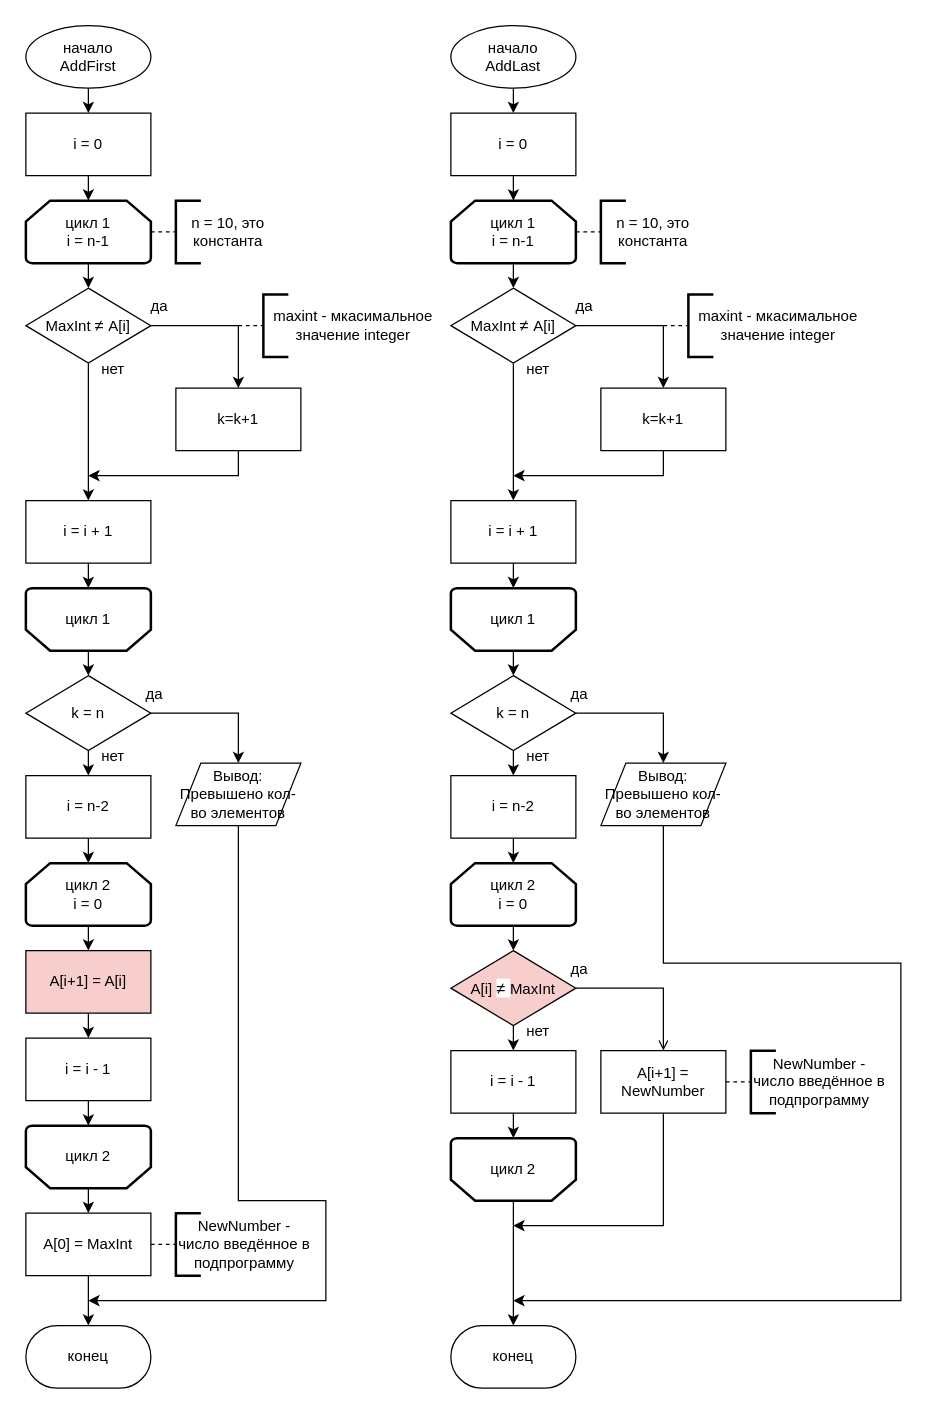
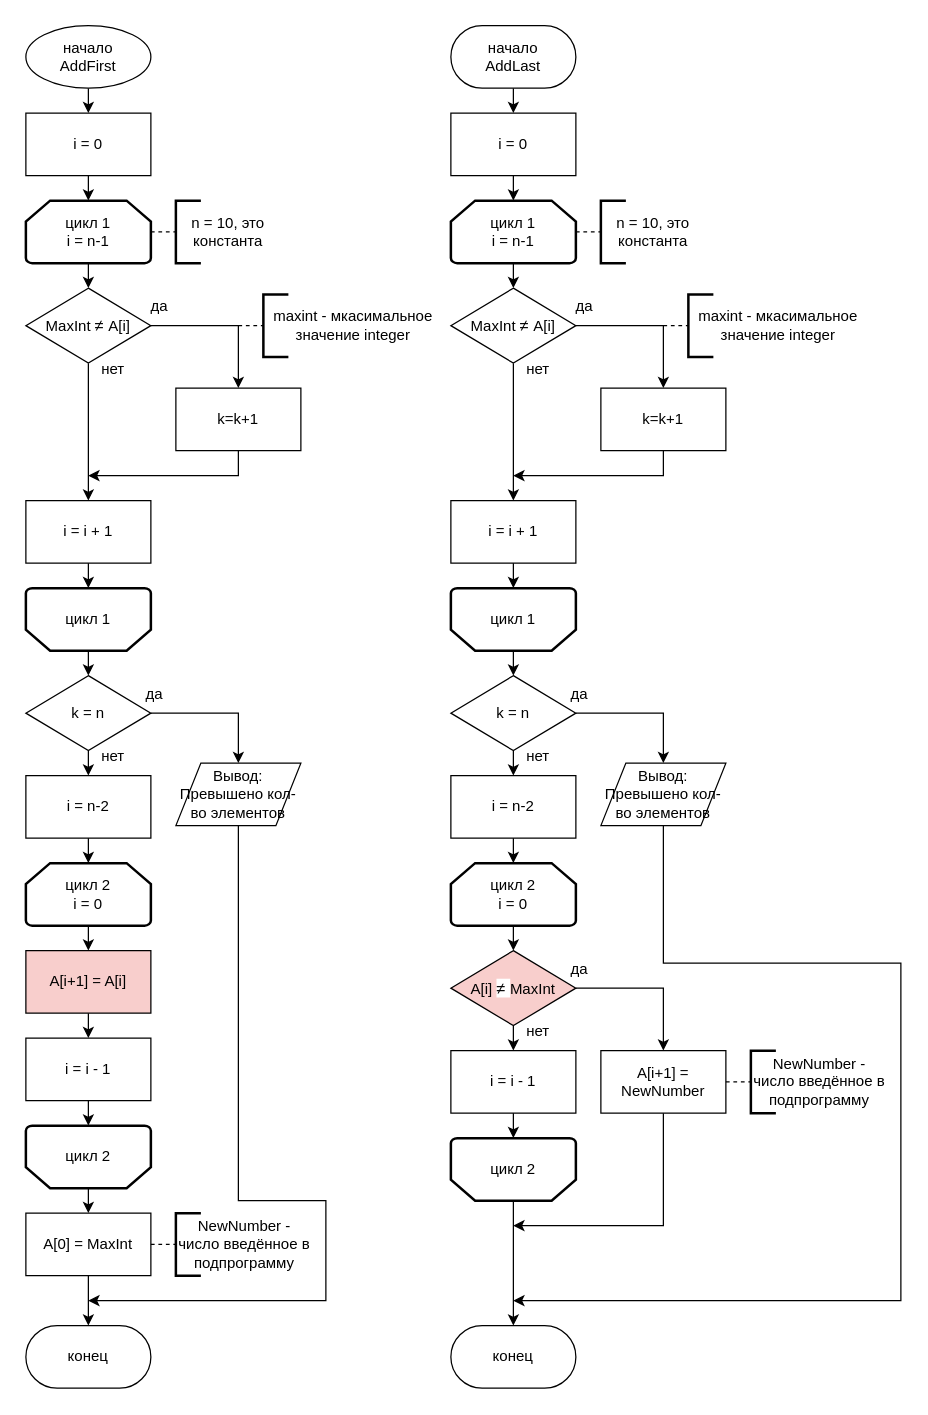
(513, 57) -> (513, 57)
(663, 1043) -> (663, 1041)
